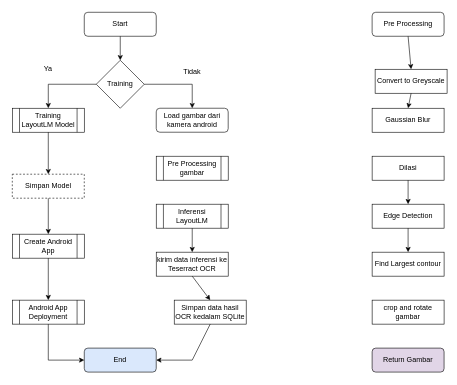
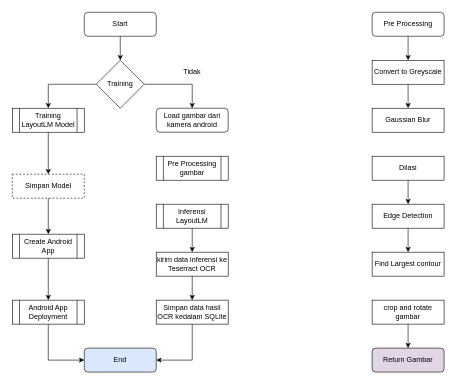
(48, 69) -> none
(411, 81) -> (408, 72)
(210, 312) -> (192, 312)
none -> (408, 342)
